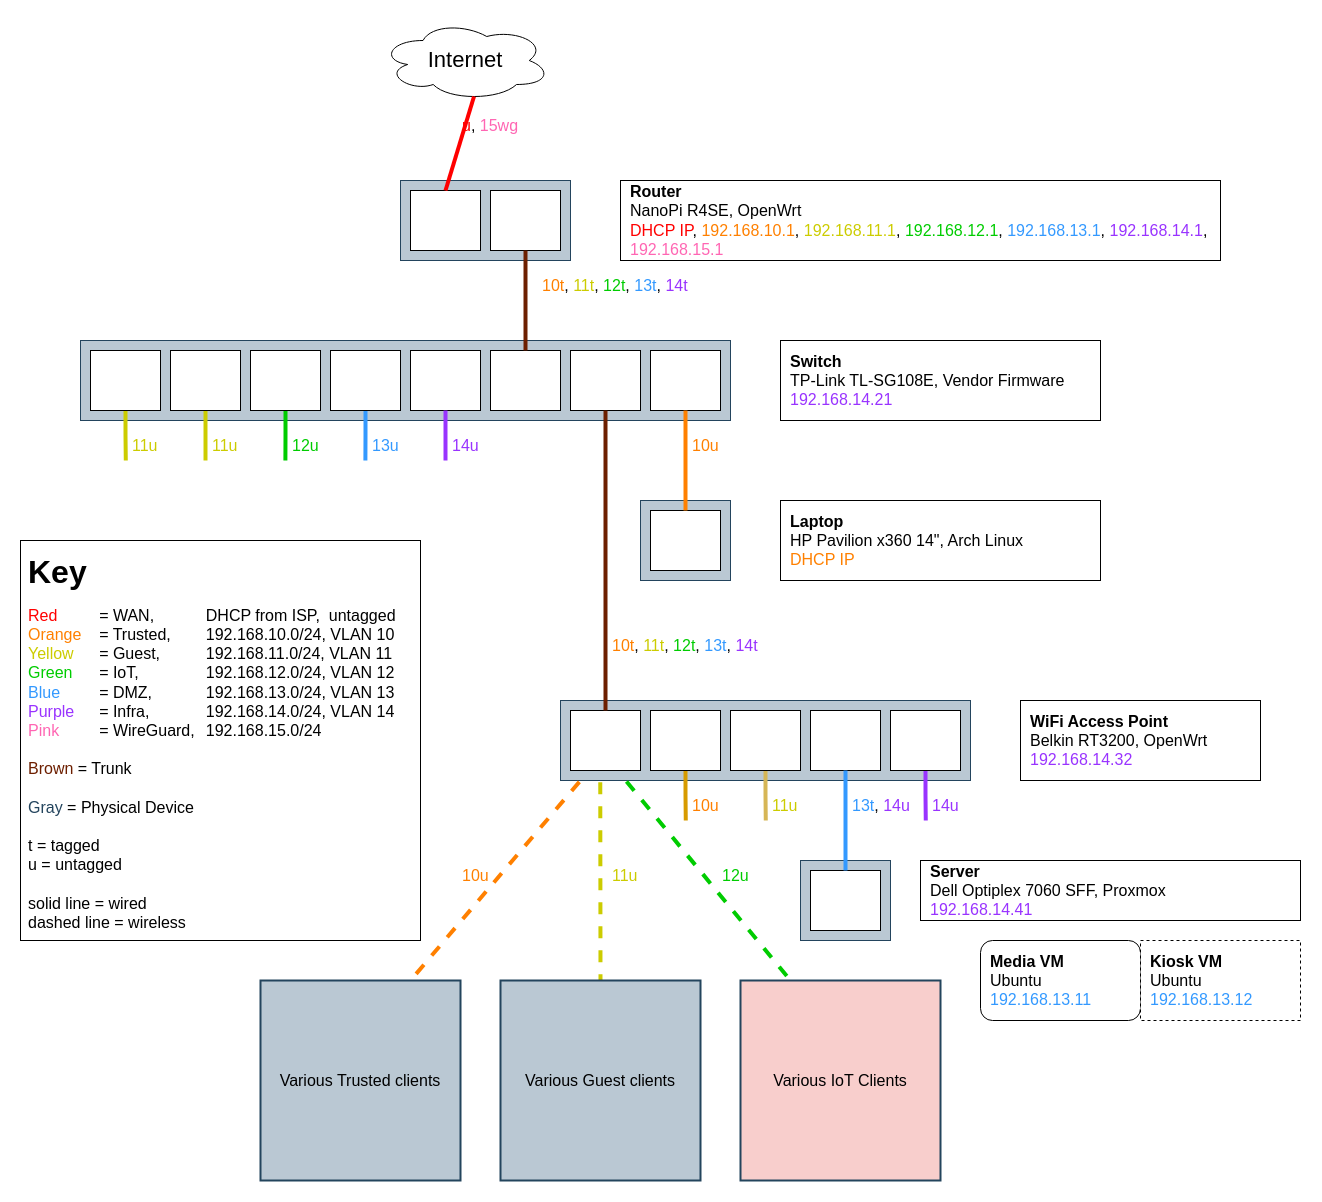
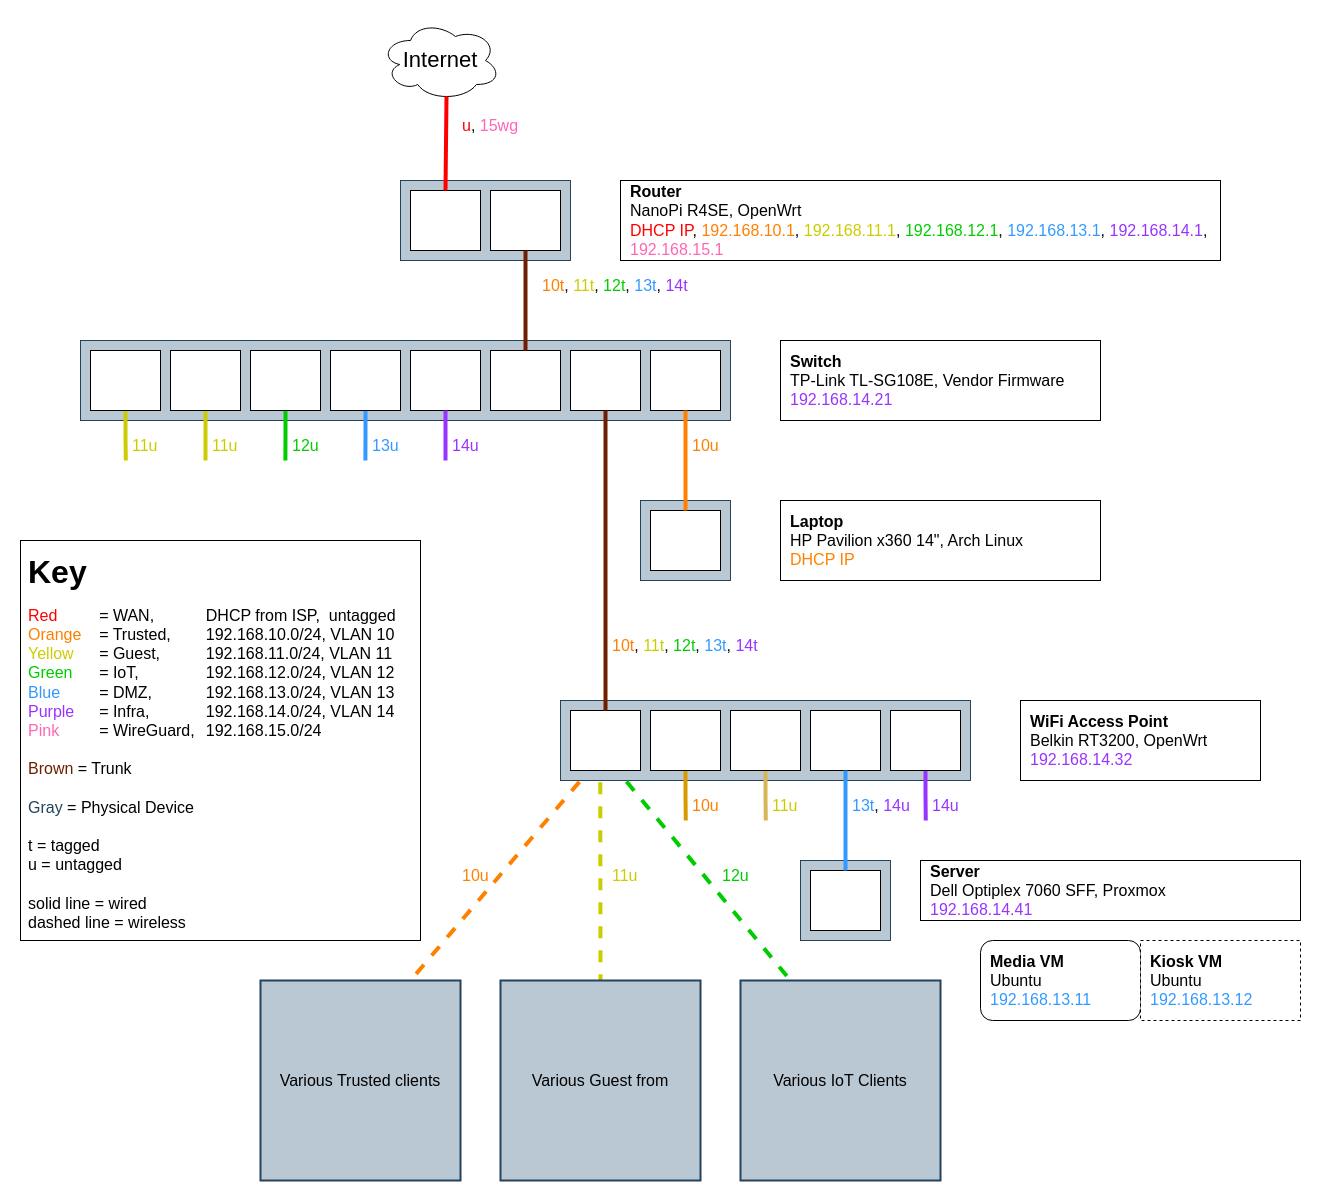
(466, 61) -> (441, 61)
(601, 1081) -> (601, 1081)
(841, 1081) -> (841, 1081)
